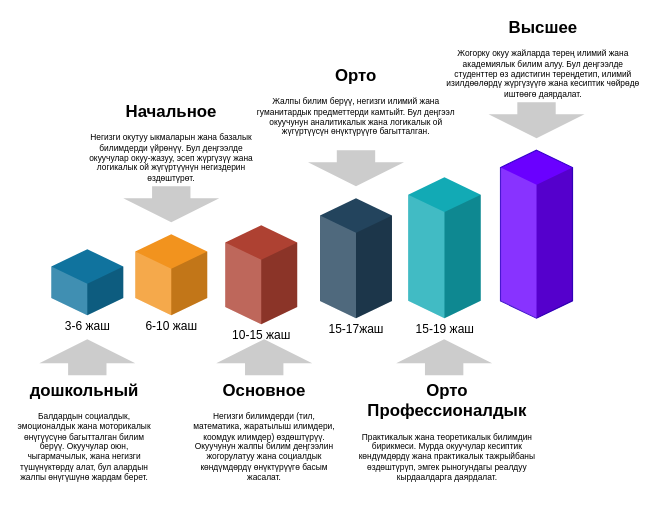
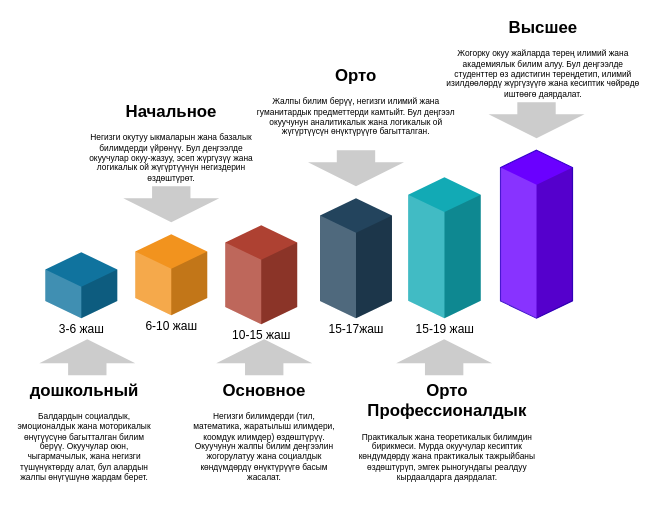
(87, 282) -> (81, 285)
